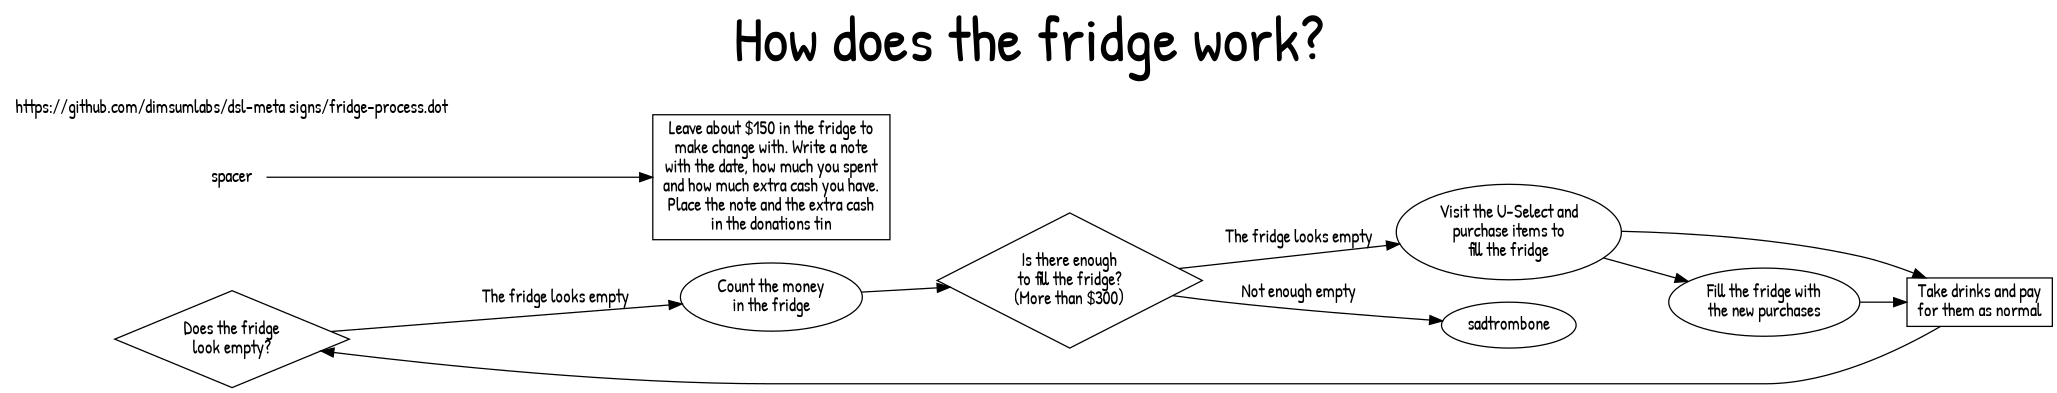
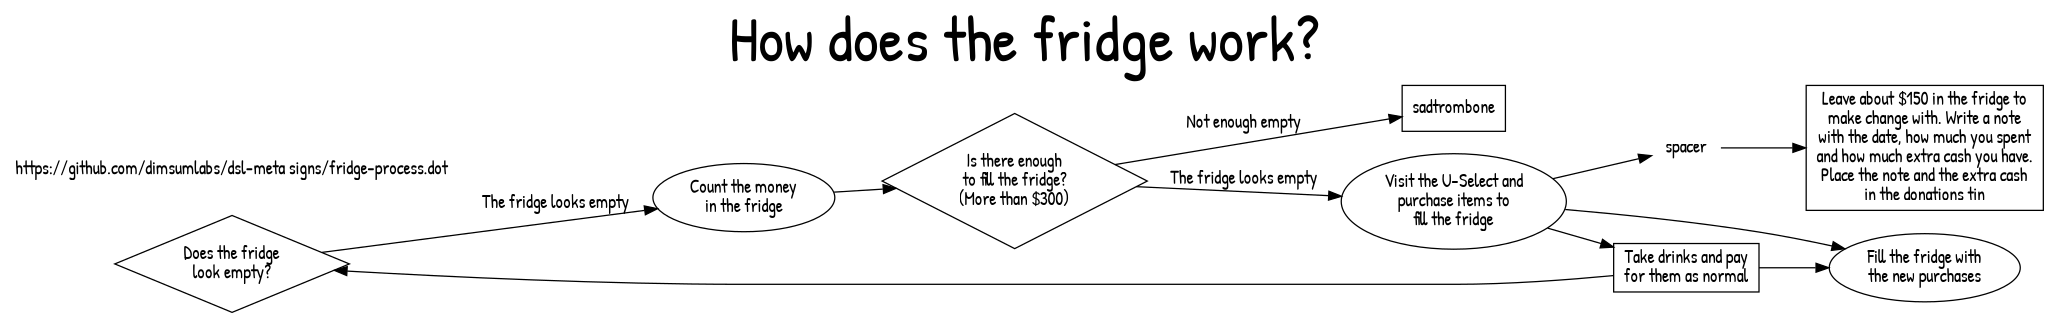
none -> (1596, 169)
(1877, 302) -> (1787, 268)
(1509, 325) -> (1454, 108)
